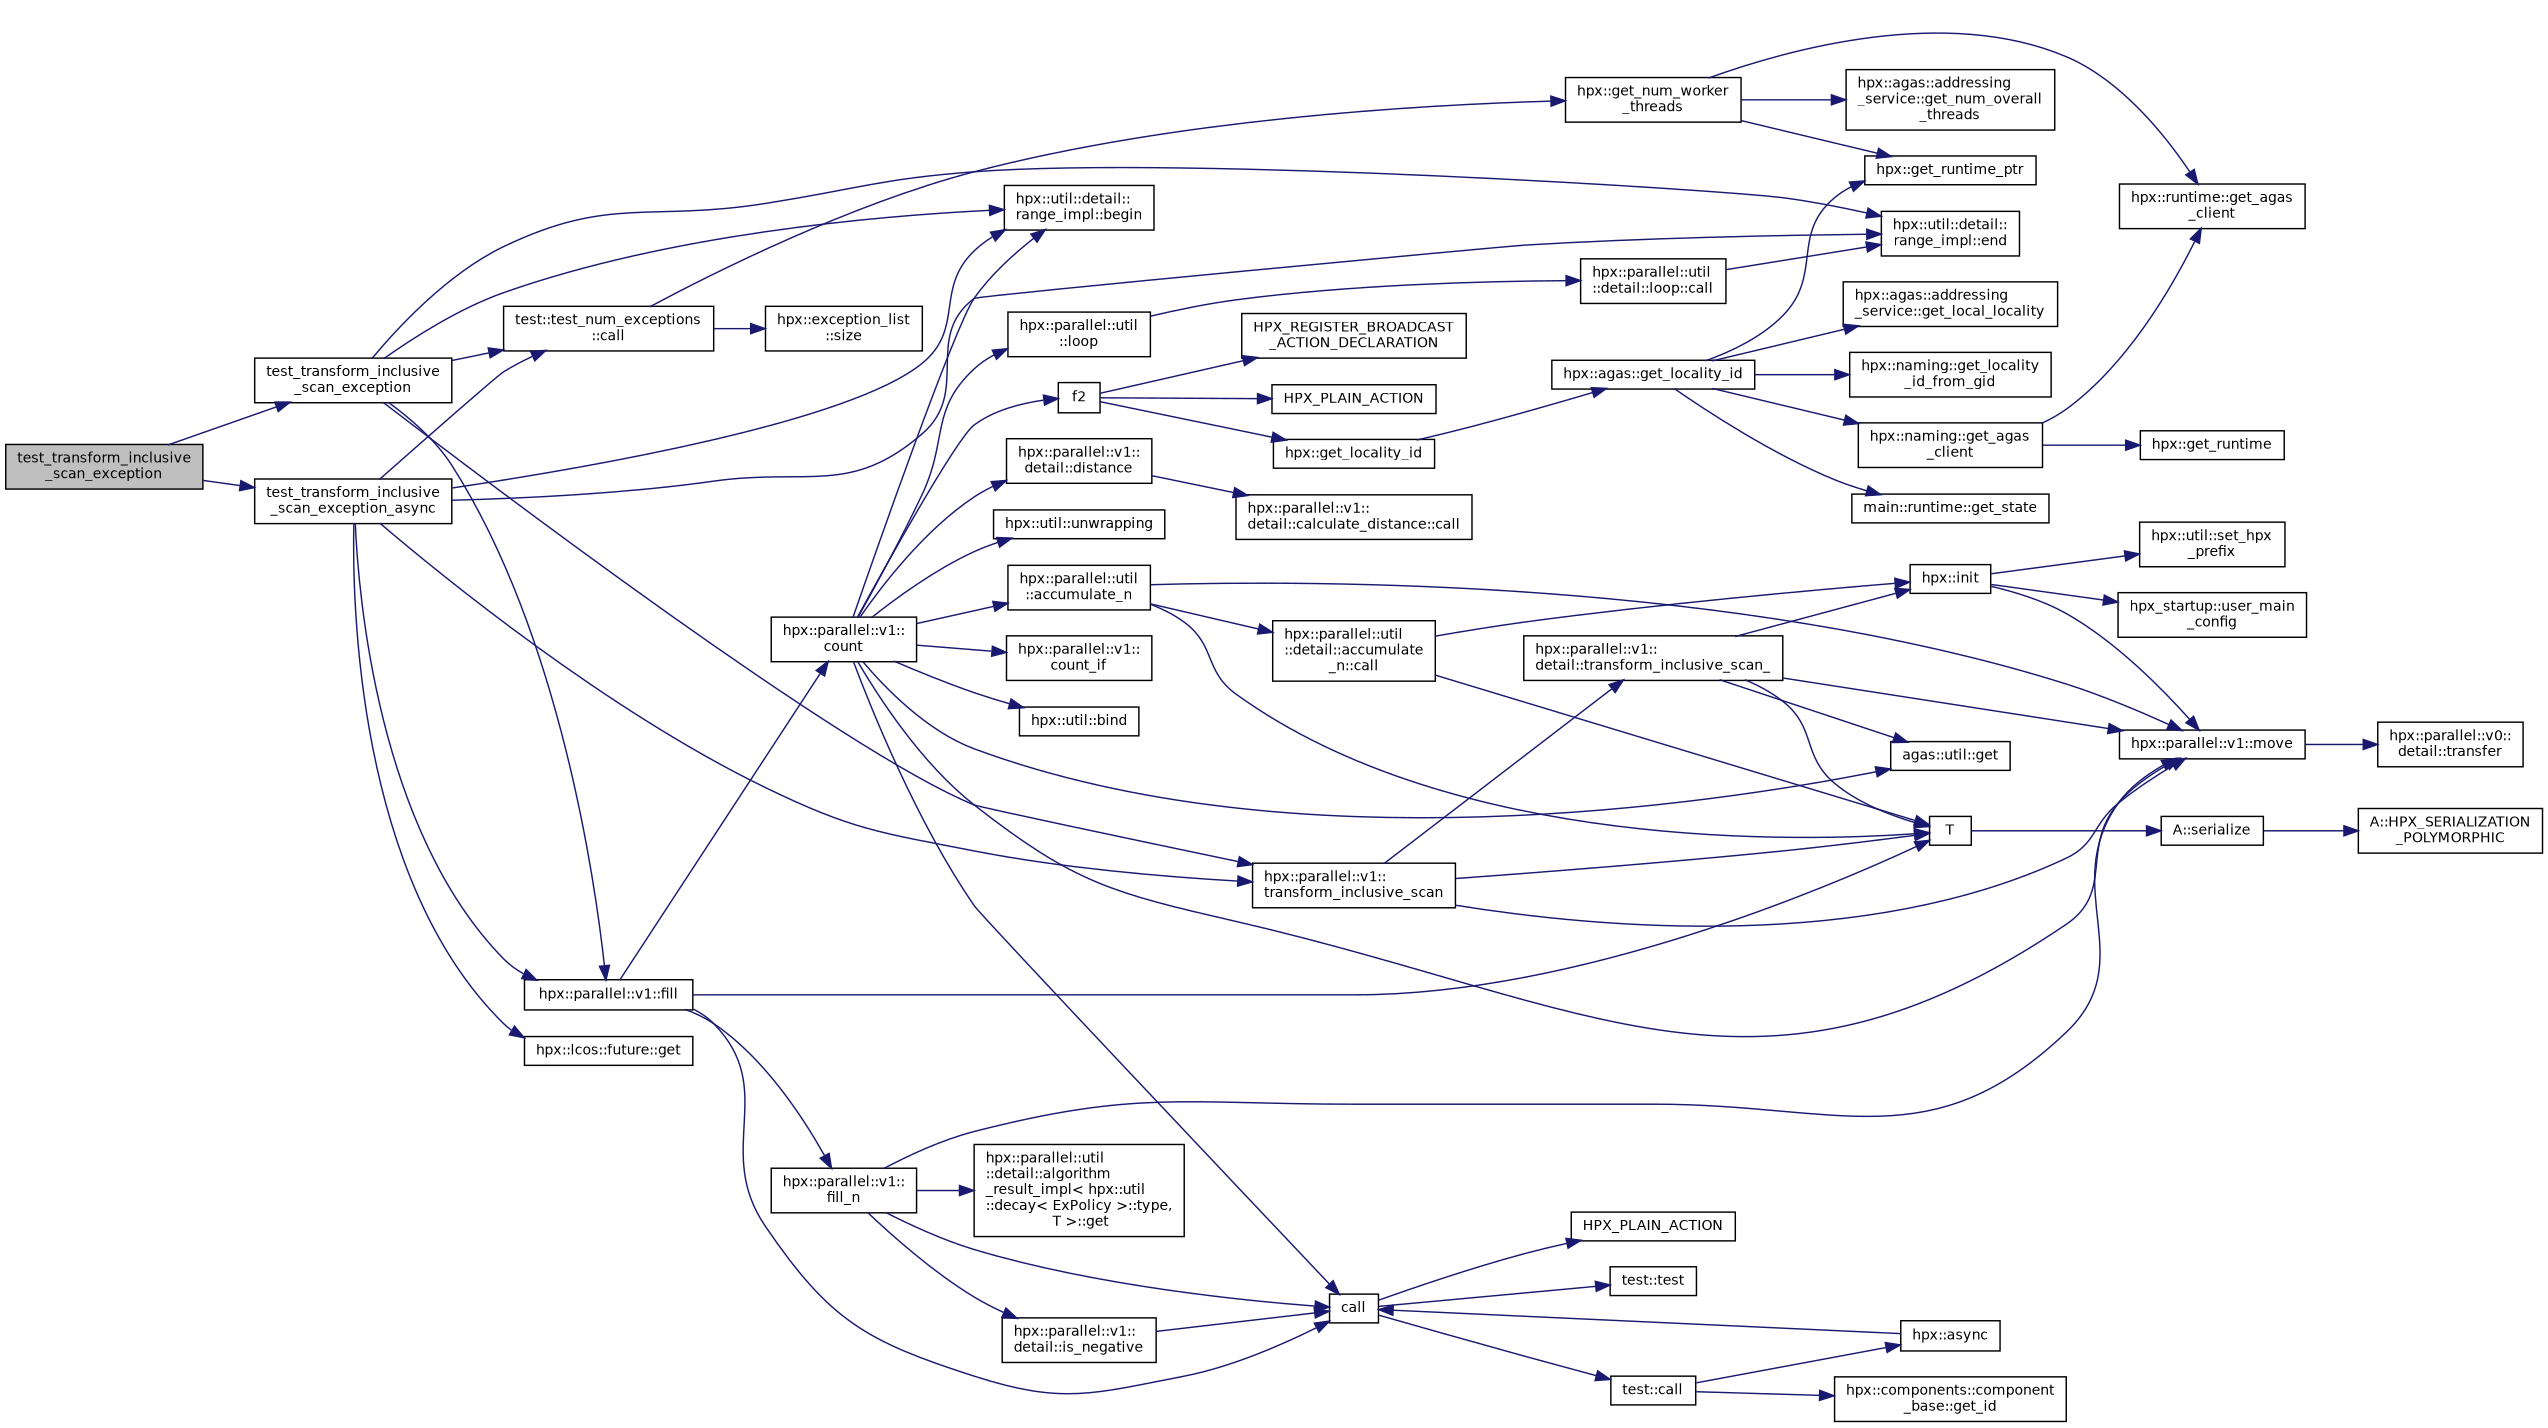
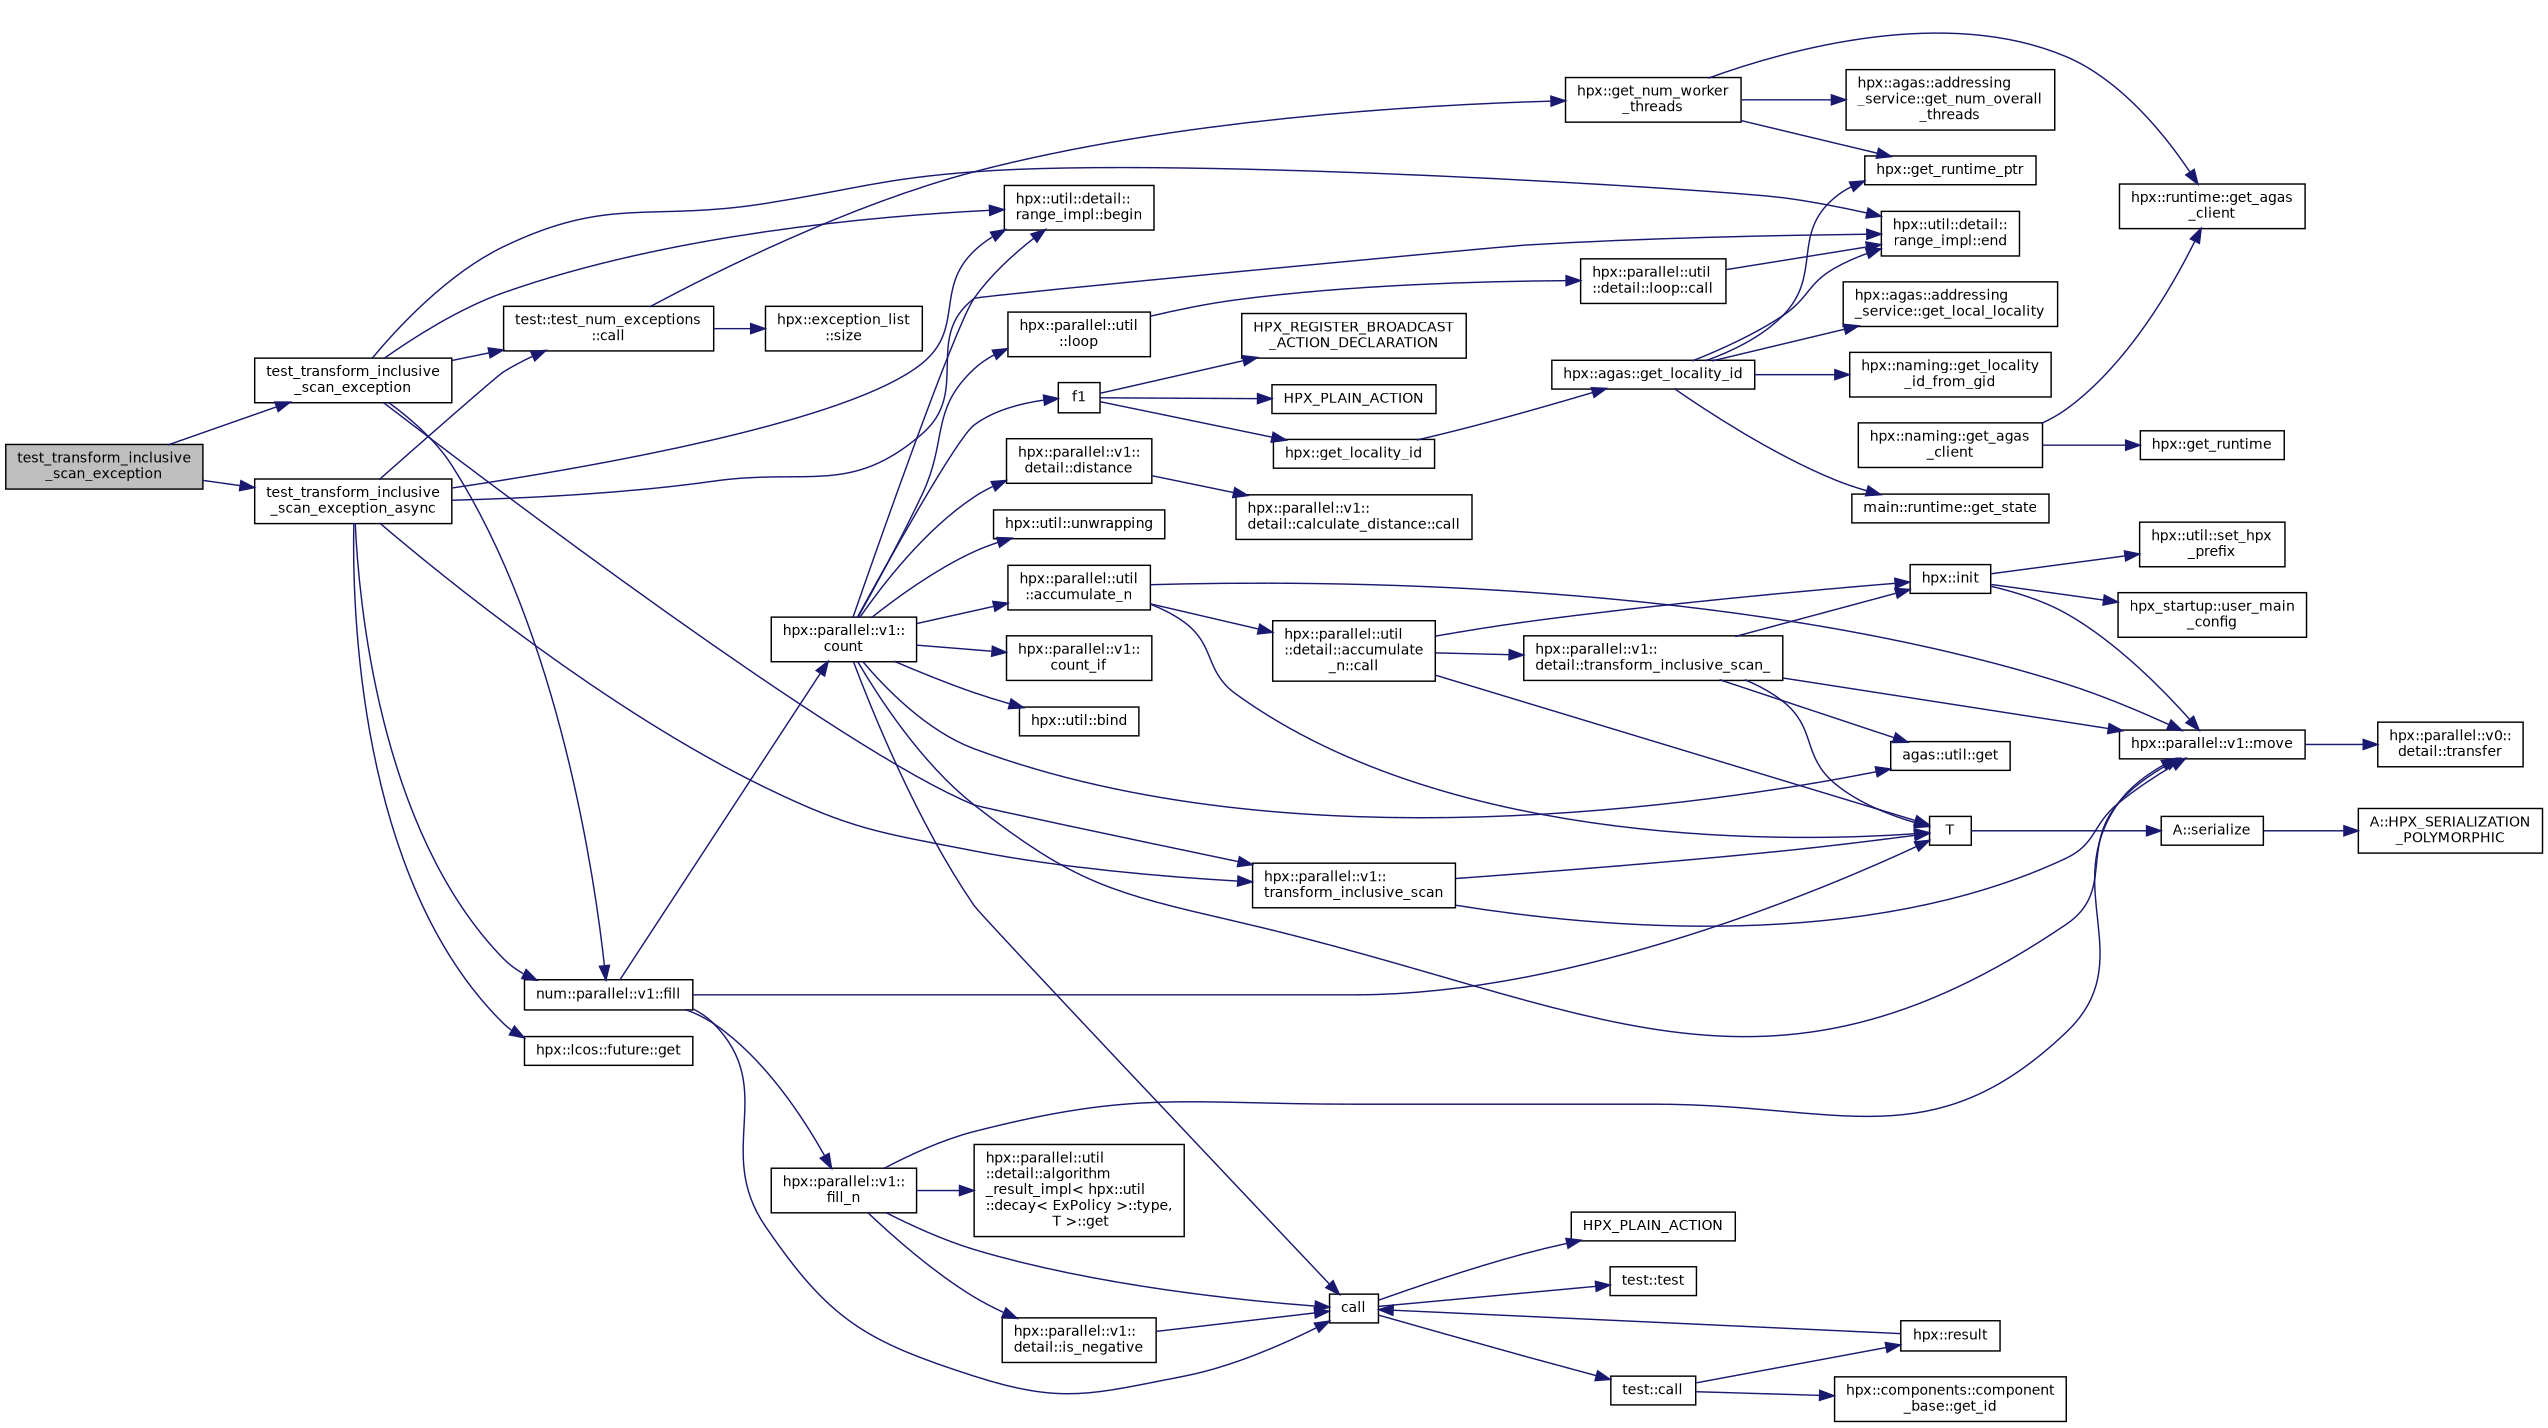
(1079, 398) -> (1079, 398)
(1778, 404) -> (1810, 289)
(1498, 776) -> (1472, 654)
(609, 995) -> (609, 995)
(1950, 1336) -> (1950, 1336)
